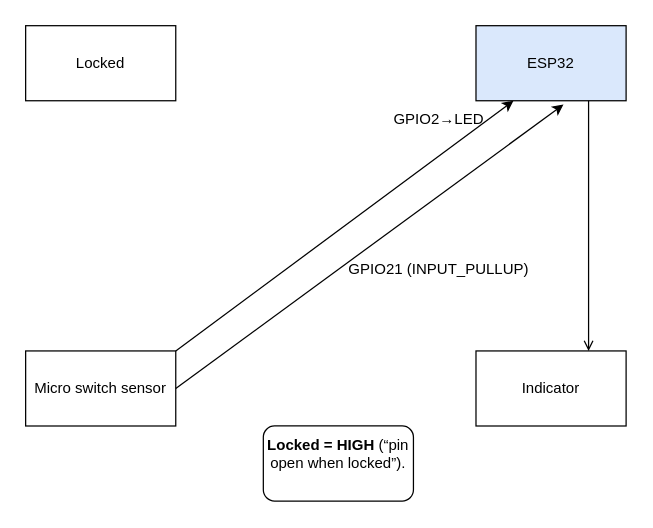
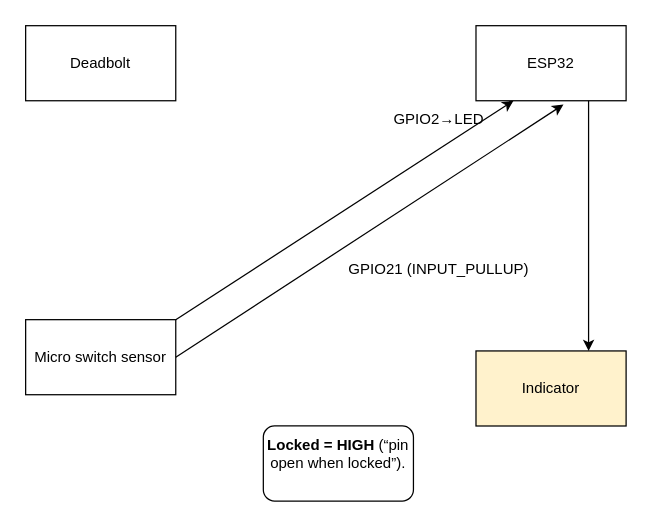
(101, 63) -> (101, 63)
(551, 63) -> (551, 63)
(588, 343) -> (588, 341)
(101, 388) -> (101, 357)
(551, 388) -> (551, 388)
